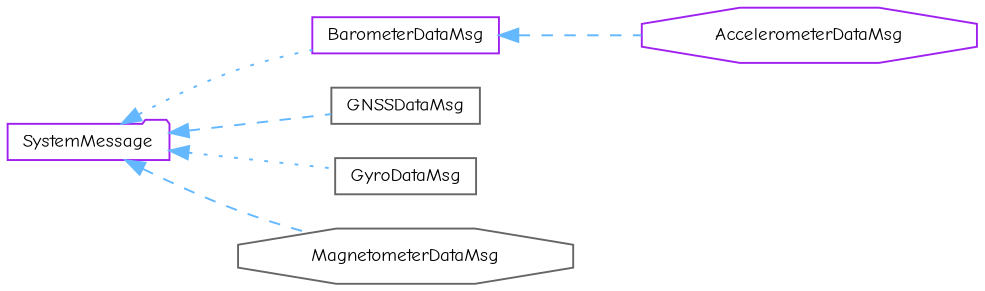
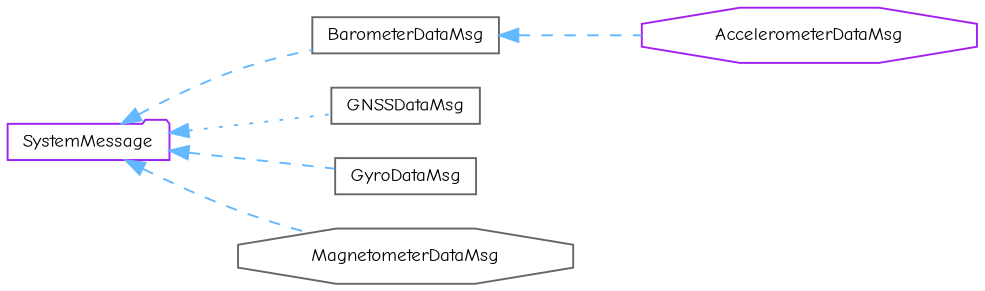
(406, 35) -> (406, 35)
(223, 75) -> (223, 75)
(260, 122) -> (260, 122)
(262, 161) -> (262, 161)
